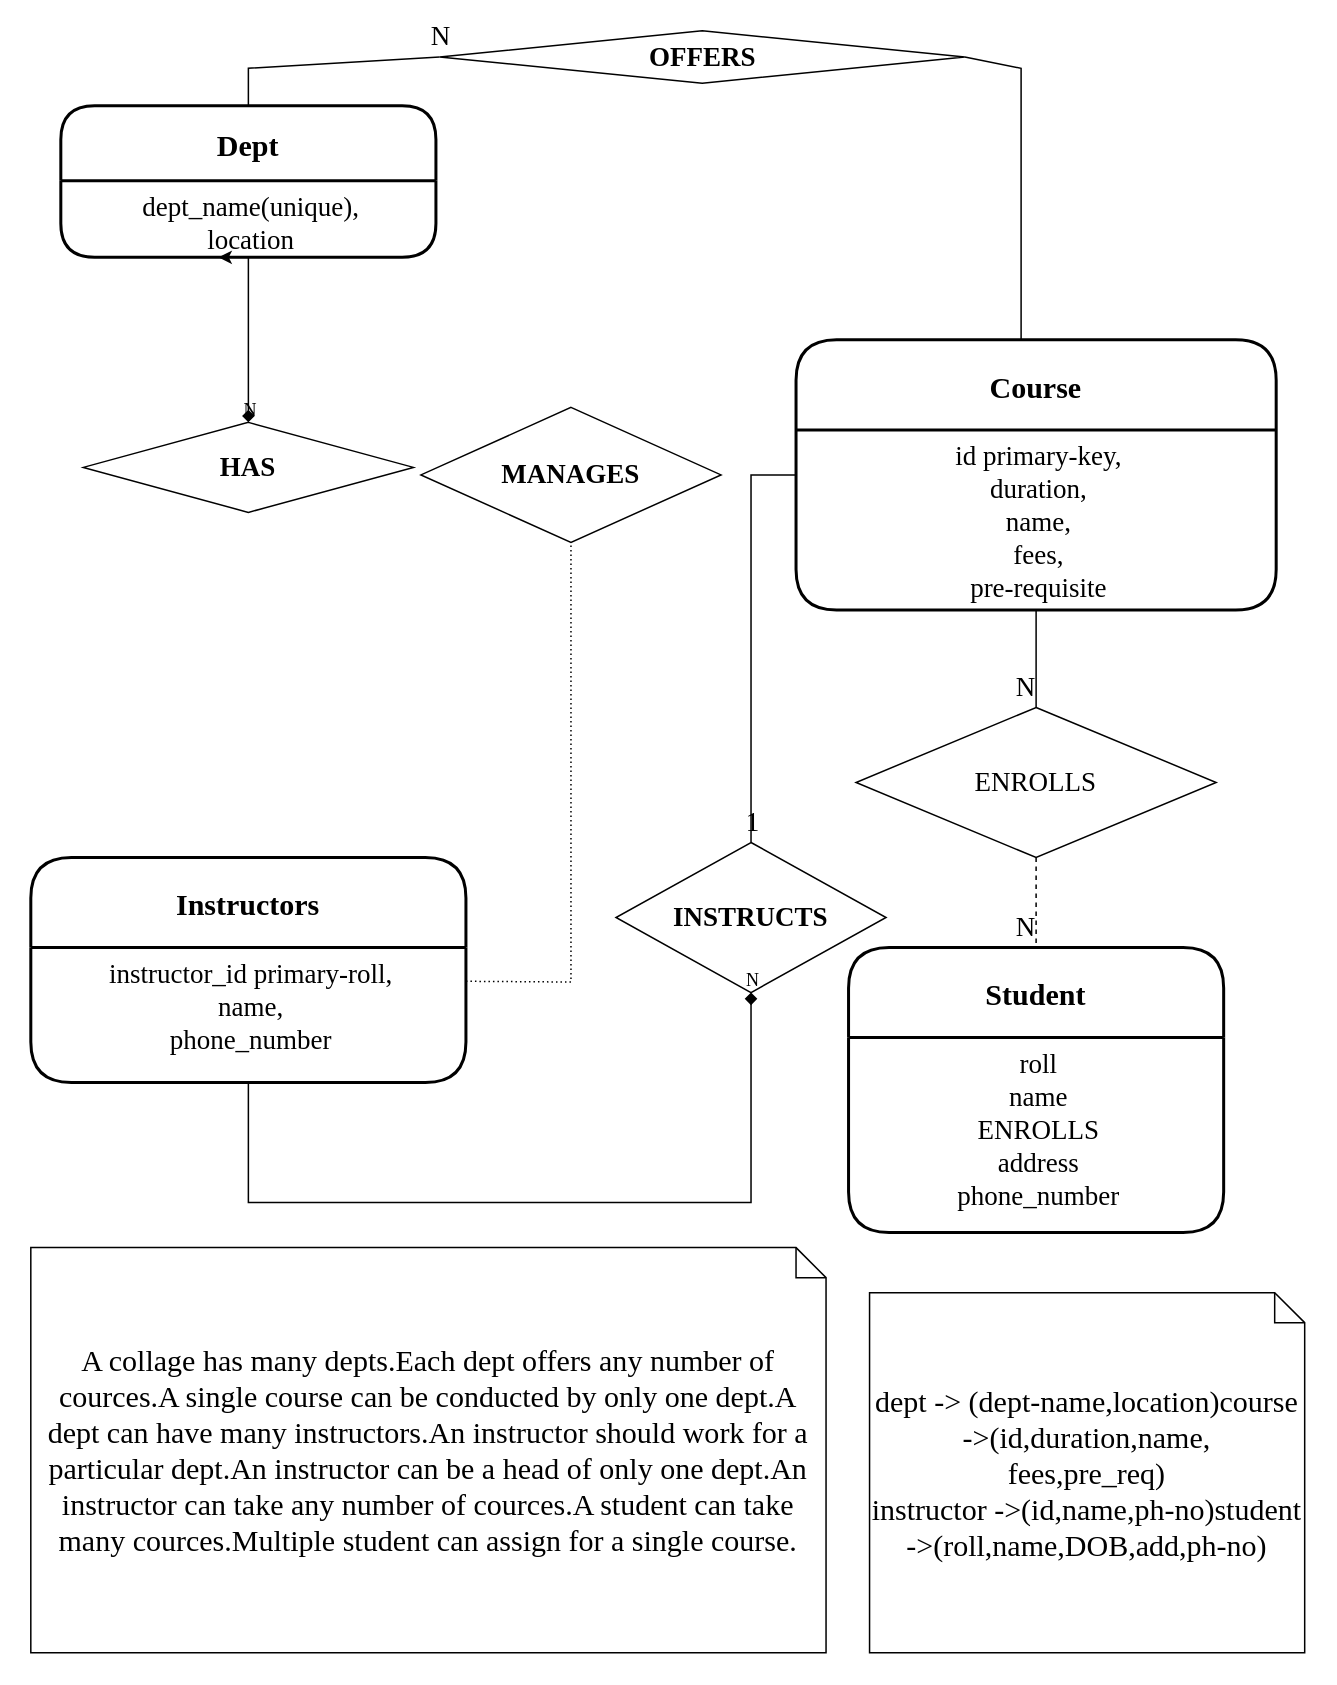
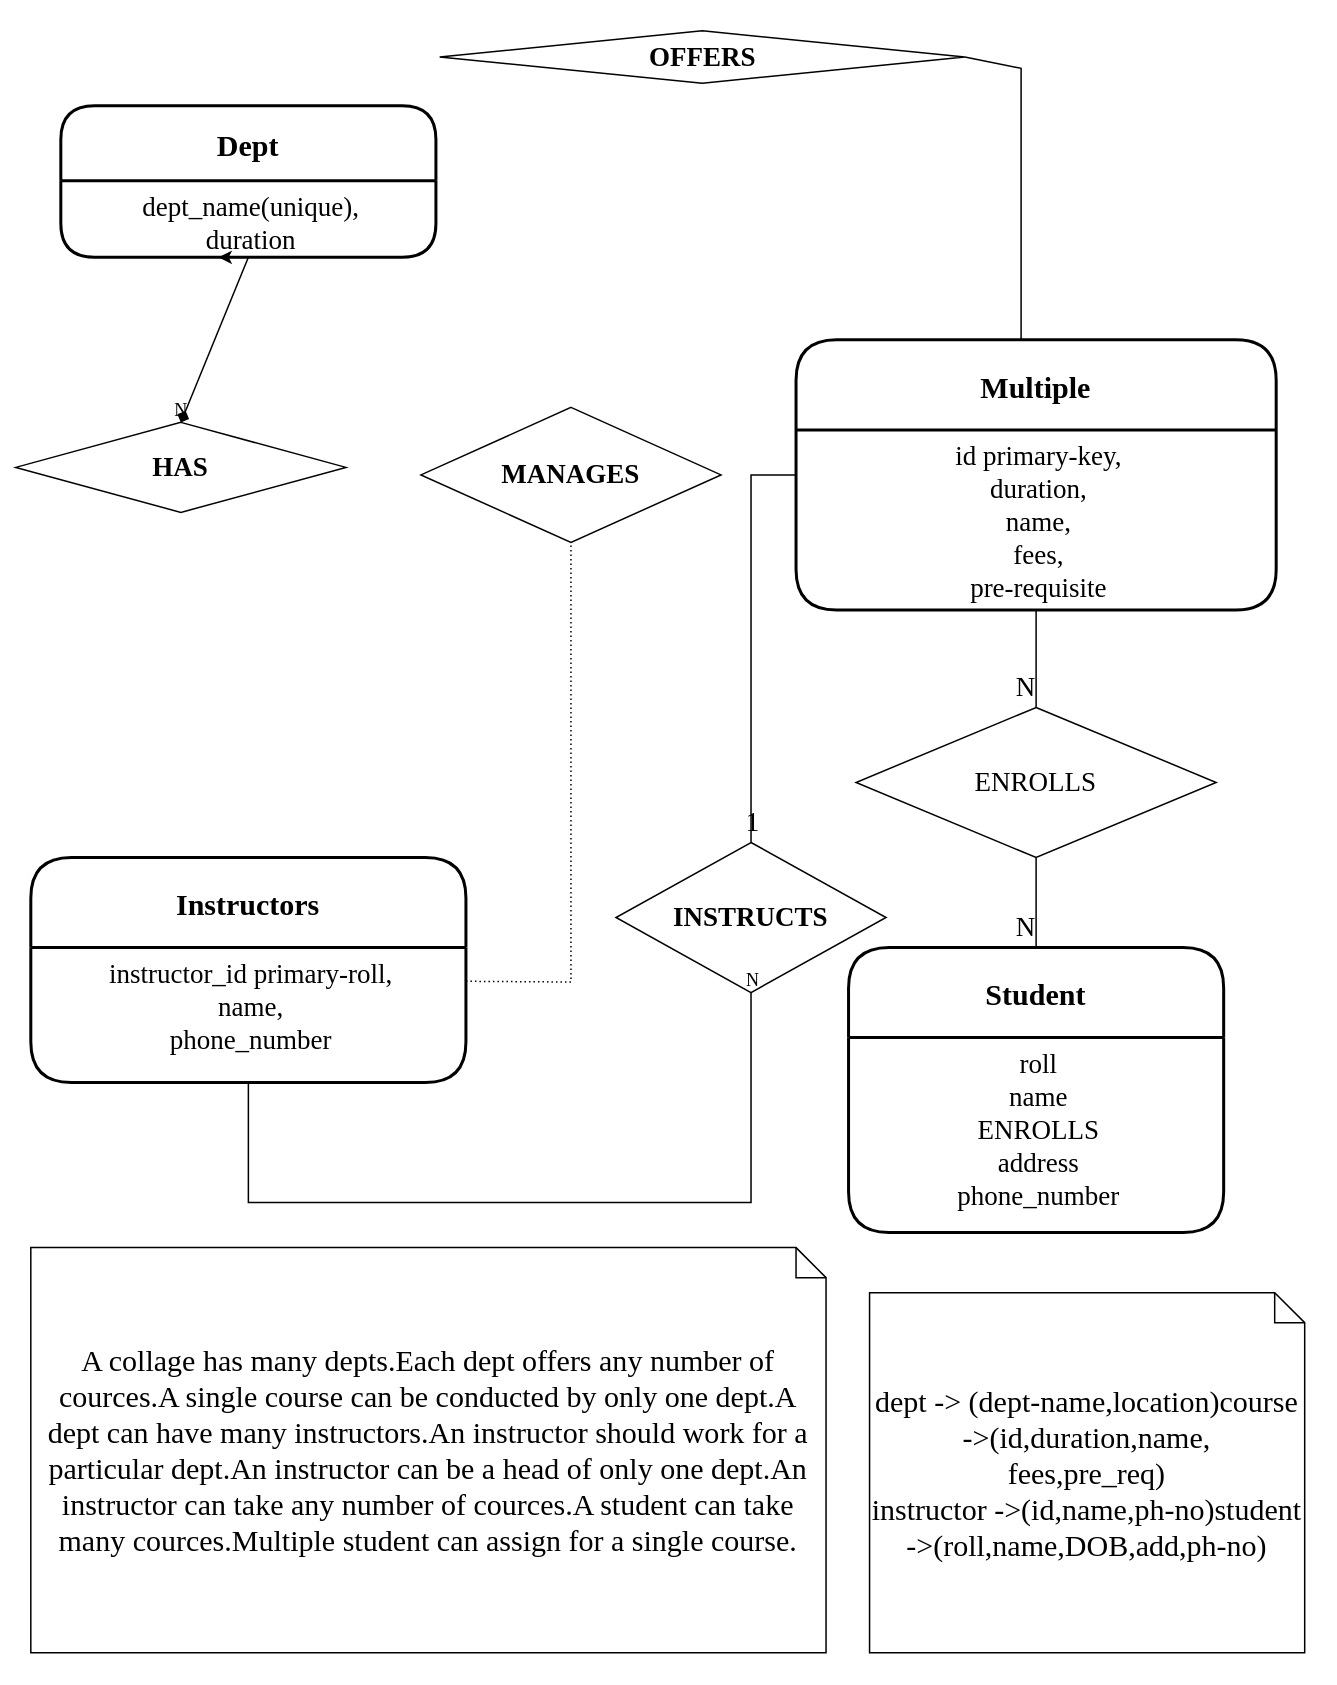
(325, 64) -> none
(251, 207) -> (251, 207)
(1035, 388) -> (1035, 388)
(248, 467) -> (181, 467)
(1036, 903) -> (1036, 903)
(751, 1005) -> (751, 999)
